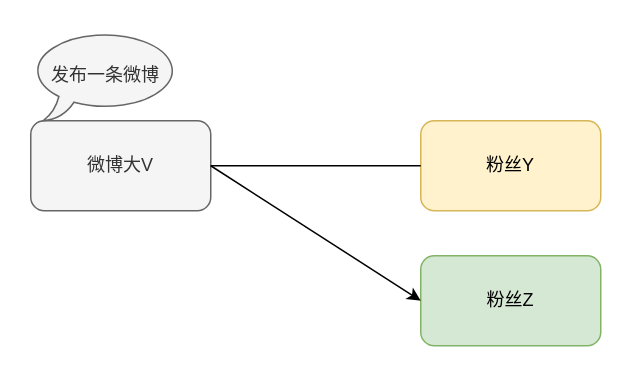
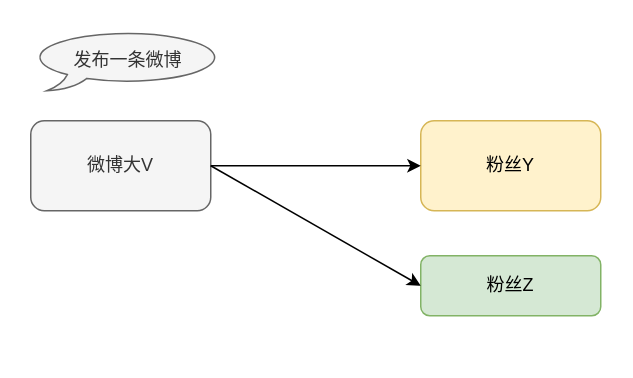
(106, 76) -> (128, 61)
(413, 166) -> (409, 166)
(511, 301) -> (511, 286)
